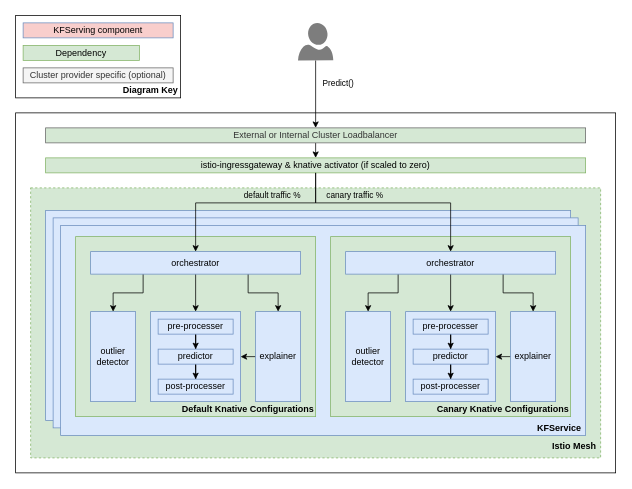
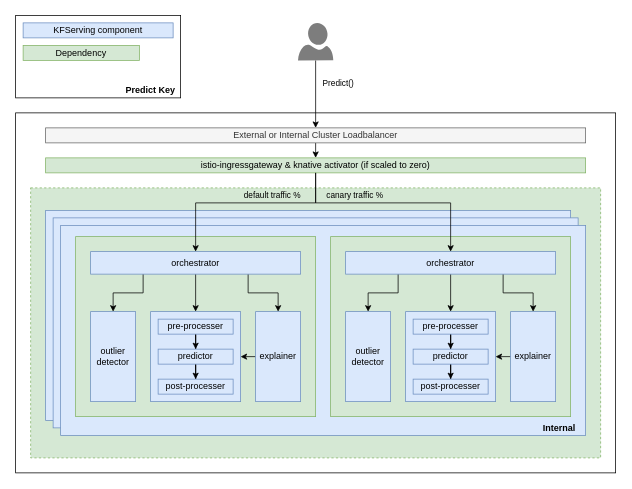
(98, 30) -> (98, 30)
(98, 75) -> none
(150, 90) -> (150, 90)
(315, 135) -> (315, 135)
(248, 409) -> none
(503, 409) -> none
(559, 428) -> (559, 428)
(574, 447) -> none
